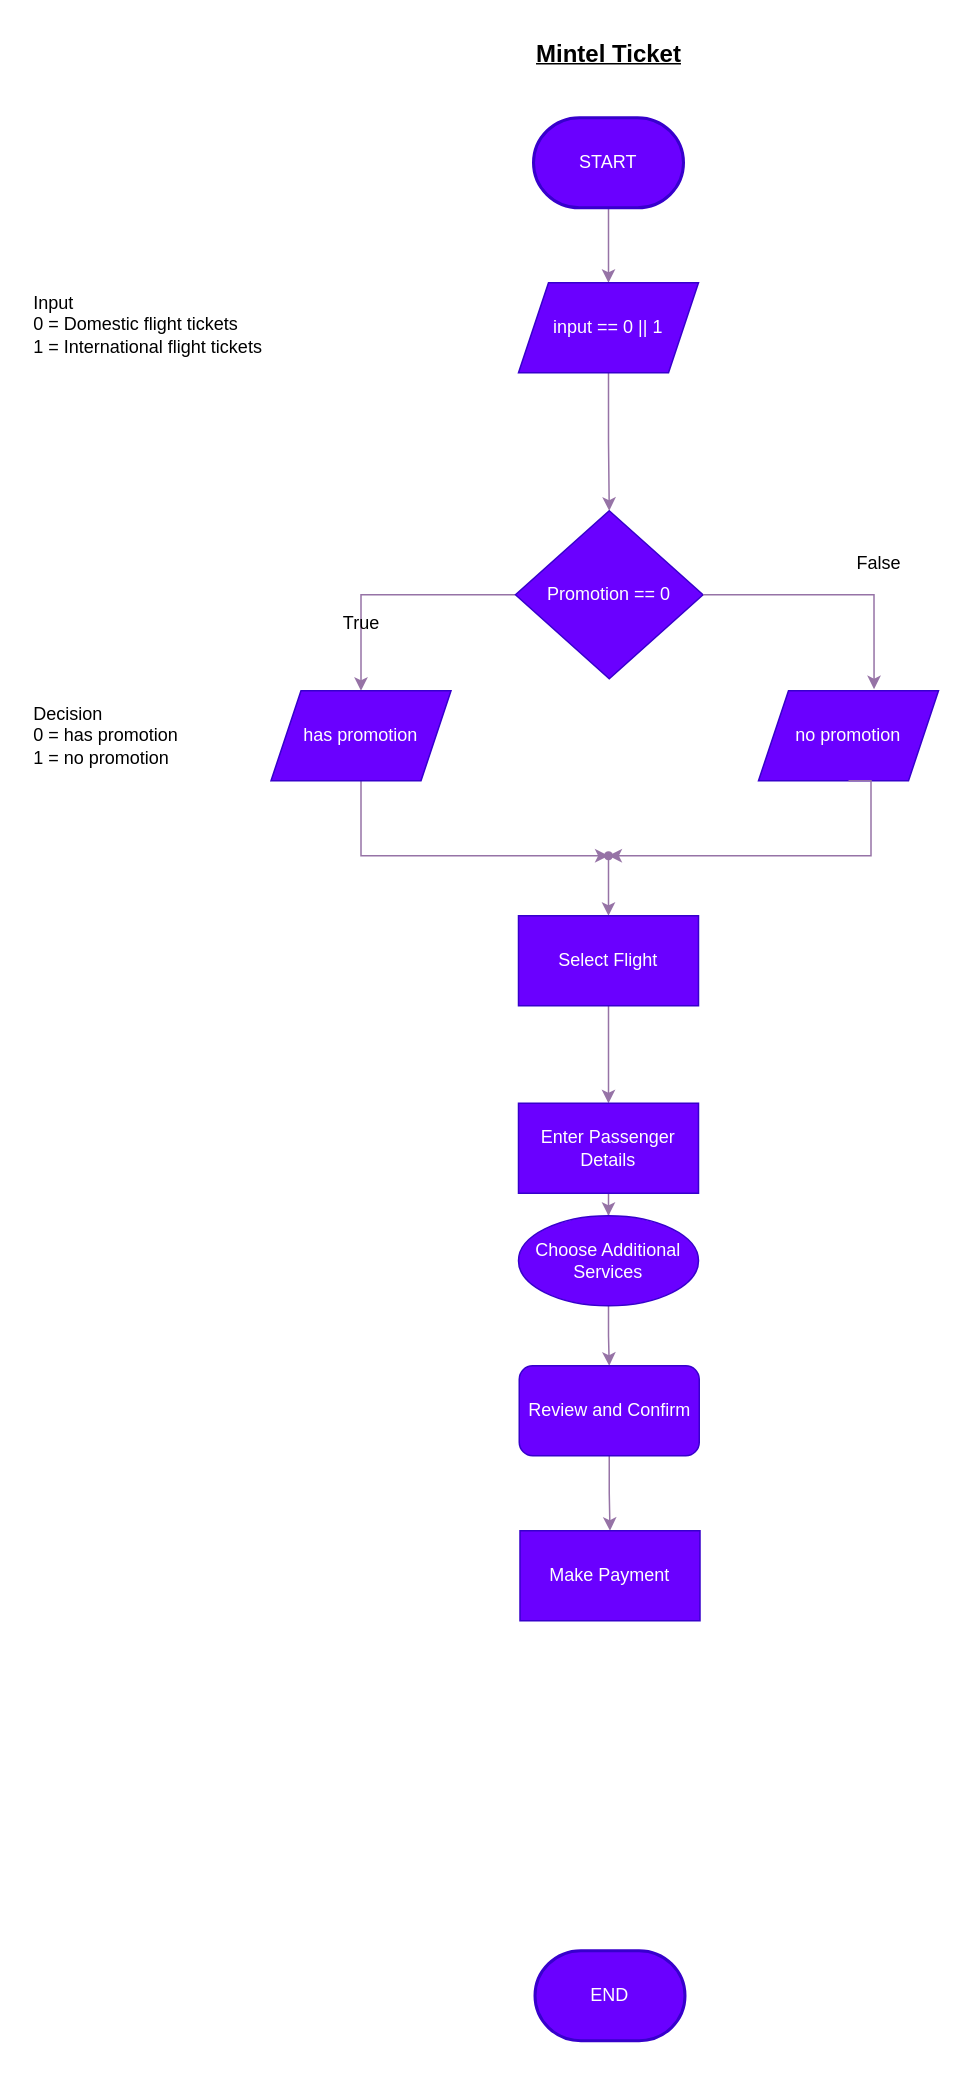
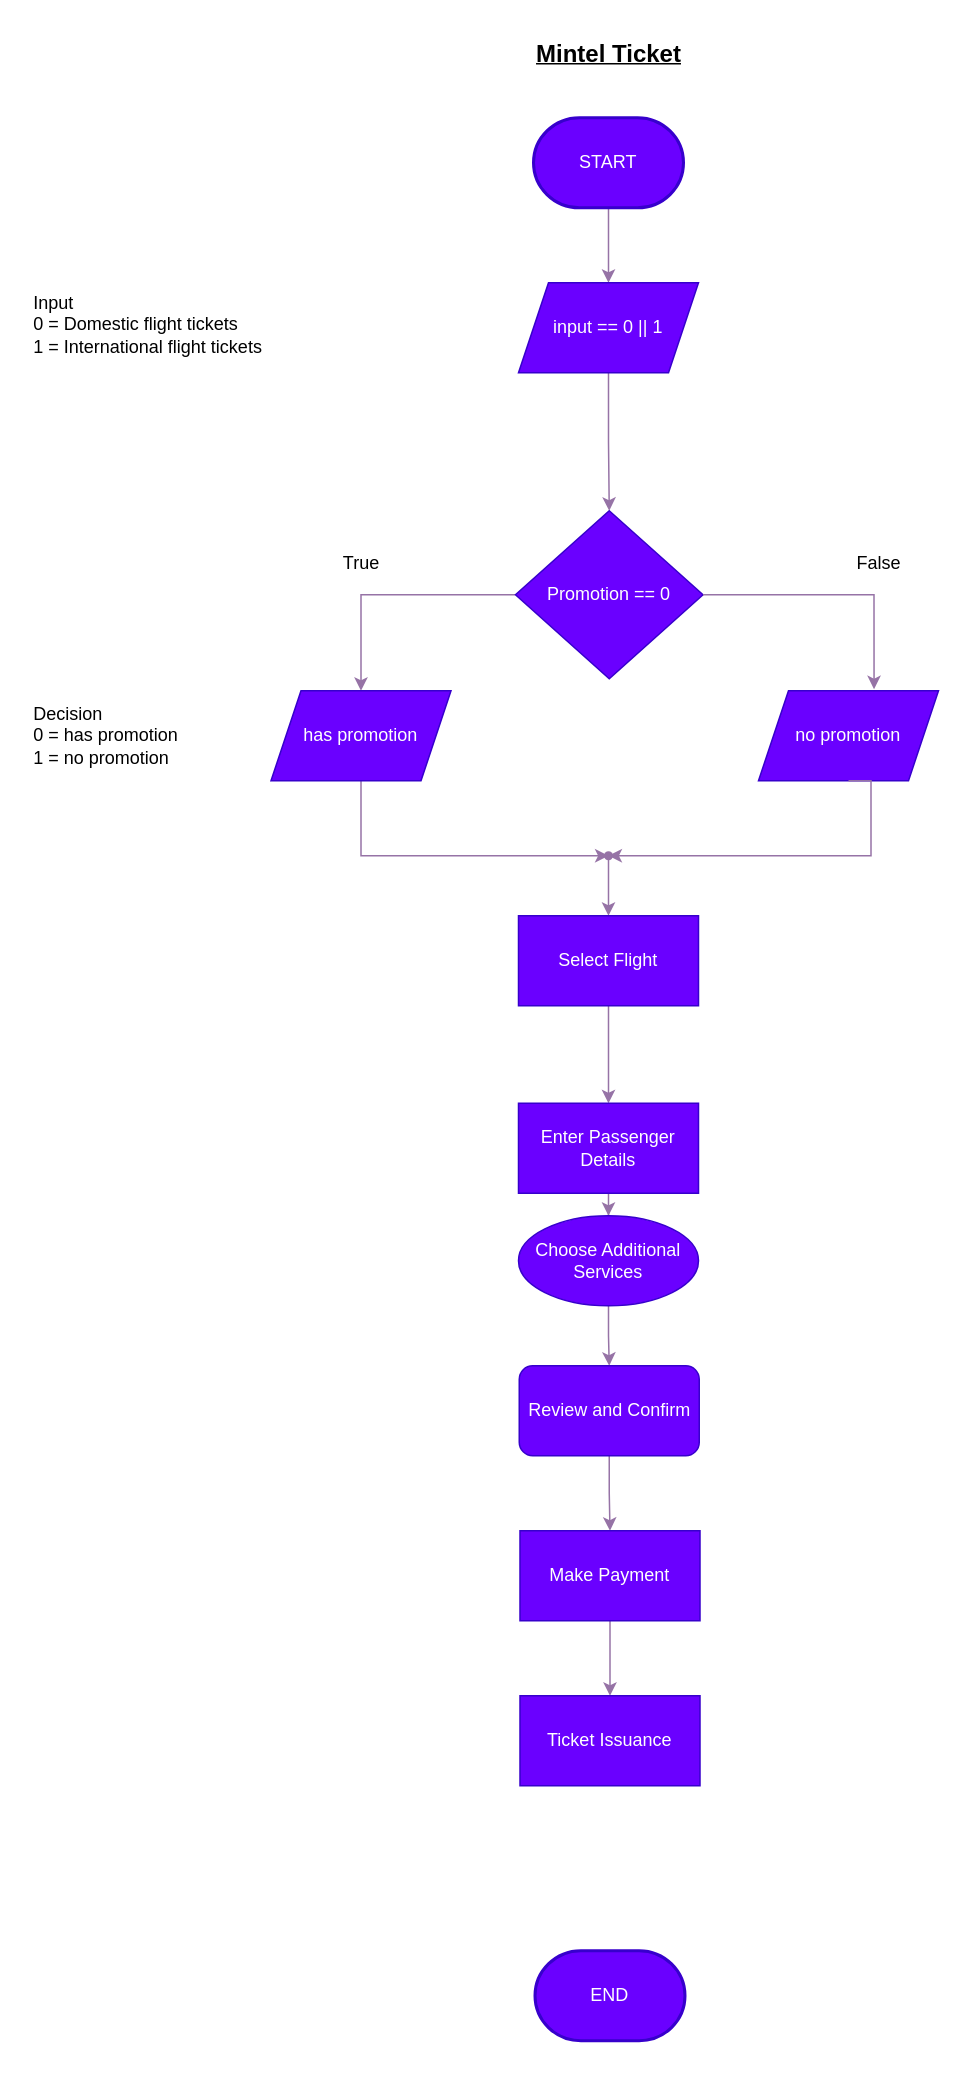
(361, 623) -> (361, 563)
none -> (610, 1653)
none -> (610, 1741)
